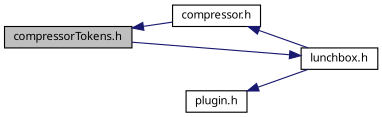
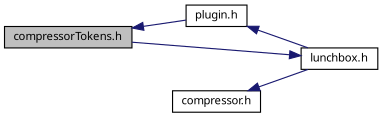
(158, 24) -> (165, 23)
